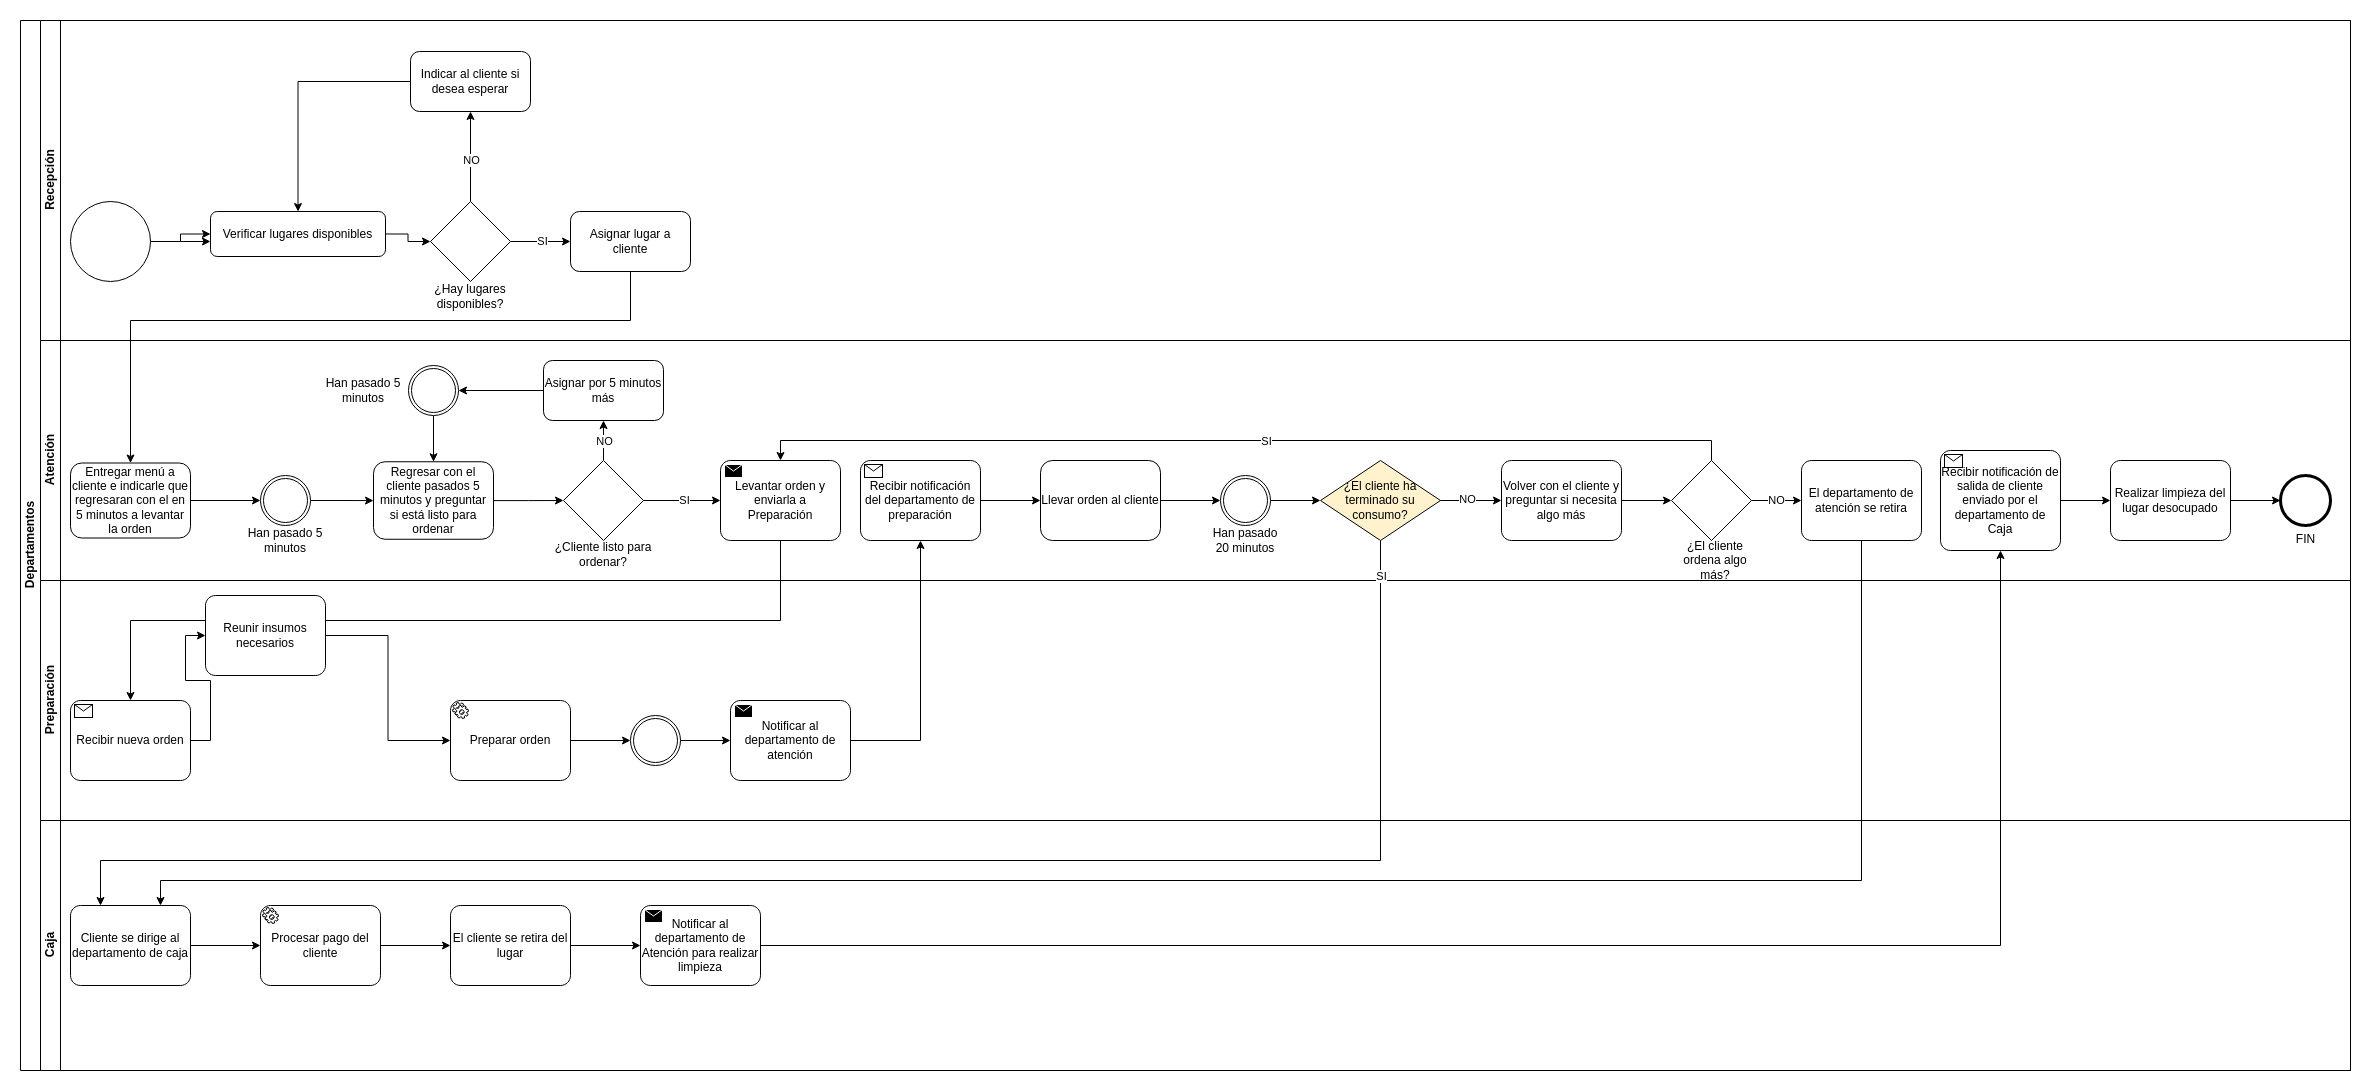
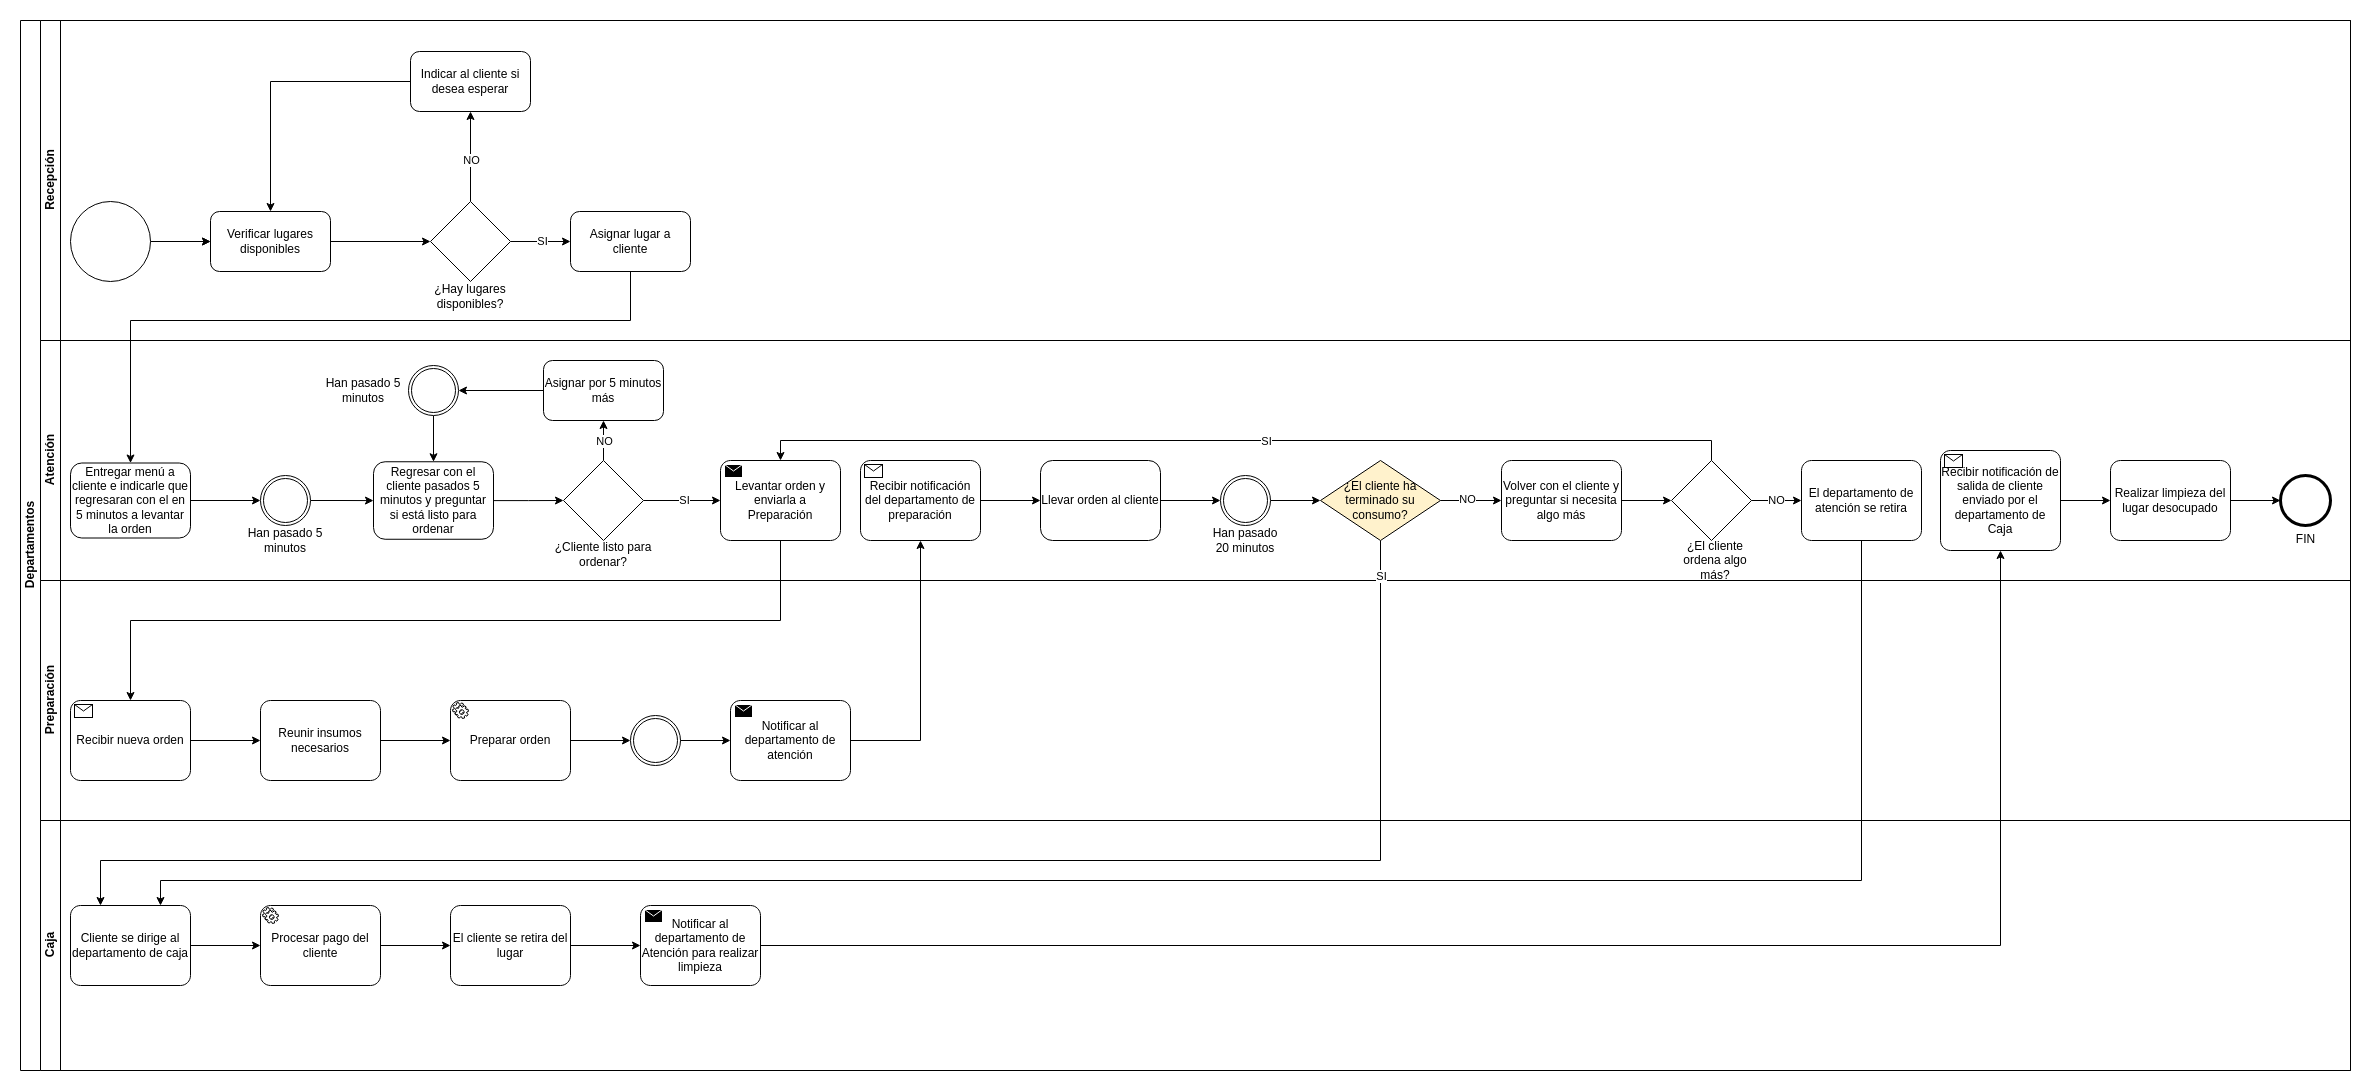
(298, 234) -> (271, 242)
(266, 636) -> (321, 741)
